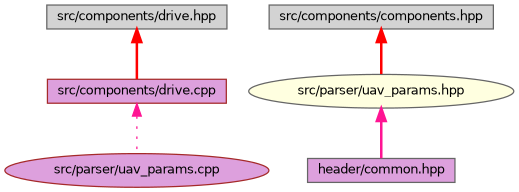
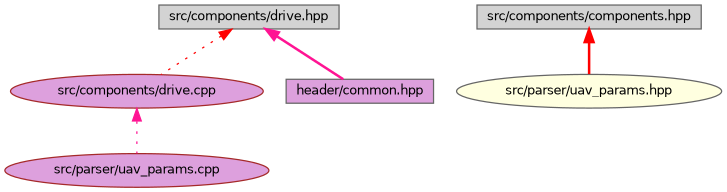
(137, 61) -> (191, 55)
(137, 91) -> (137, 91)
(381, 140) -> (310, 58)
